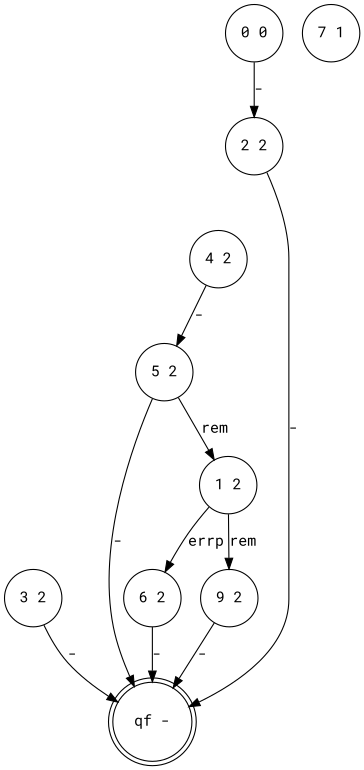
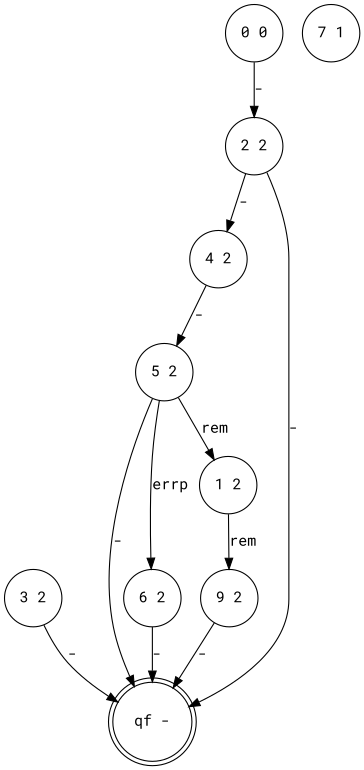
none -> (238, 197)
(188, 534) -> (151, 479)
